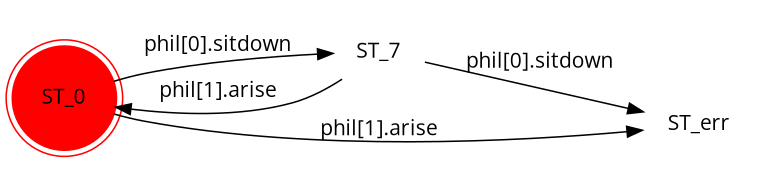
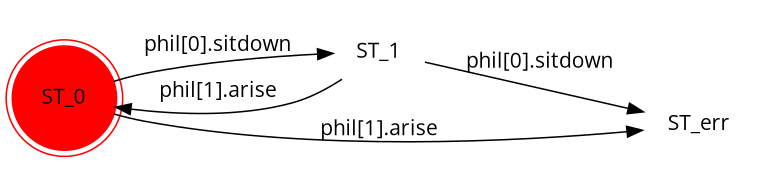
(379, 52) -> (379, 52)
